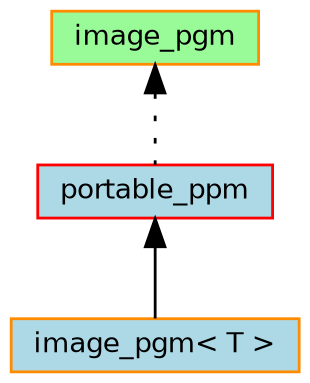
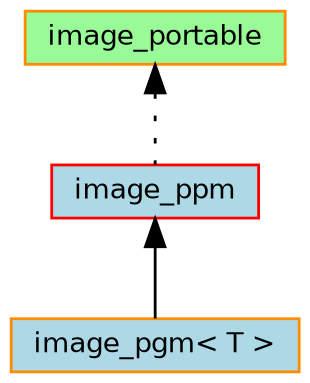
(155, 38) -> (155, 38)
(155, 192) -> (155, 192)
